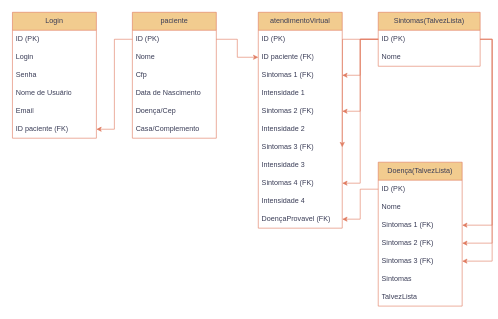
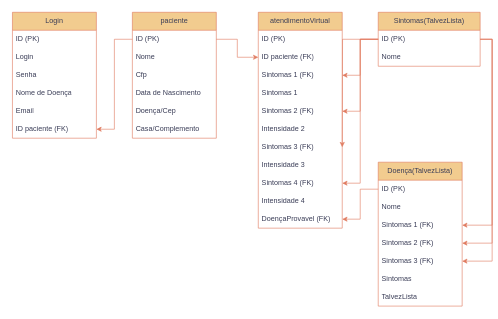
(43, 93) -> (42, 93)
(286, 93) -> (280, 93)
